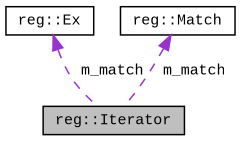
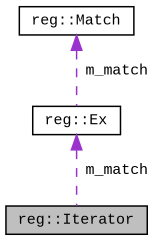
(146, 78) -> (77, 78)
